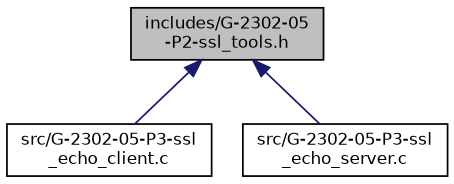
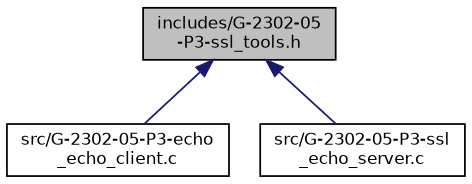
(227, 34) -> (239, 34)
(109, 150) -> (118, 150)
